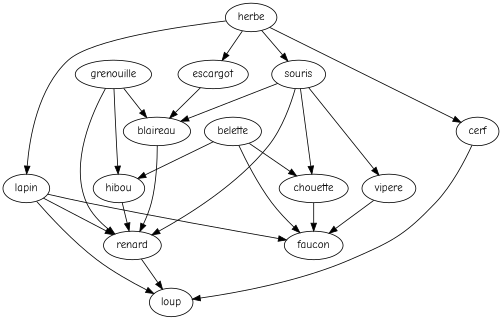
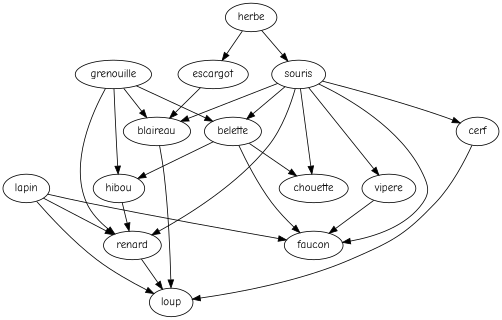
(89, 49) -> none
(362, 73) -> (388, 99)
none -> (269, 100)
none -> (171, 102)
(155, 186) -> (168, 212)
(314, 213) -> (417, 163)
